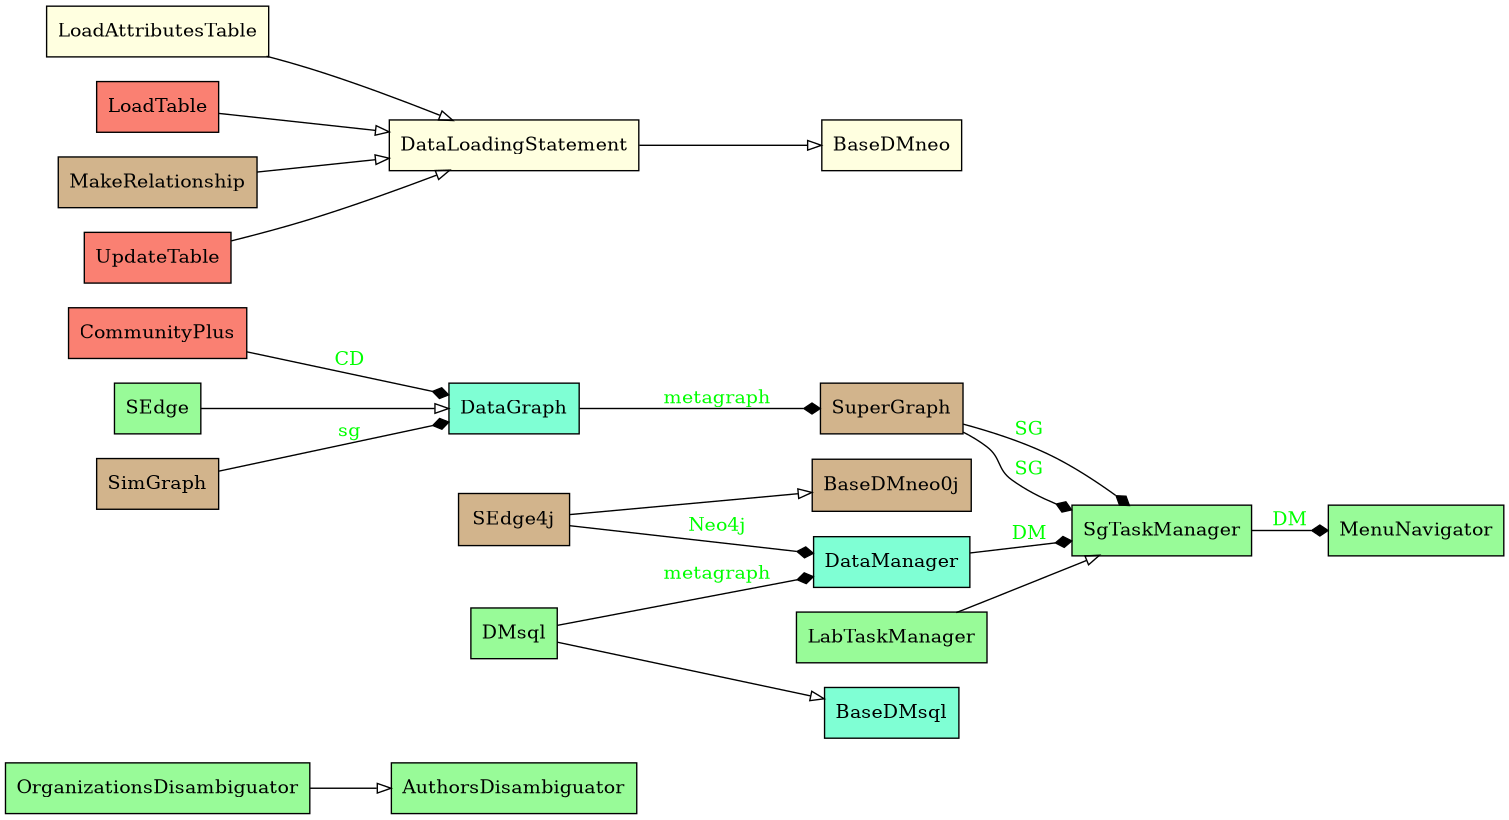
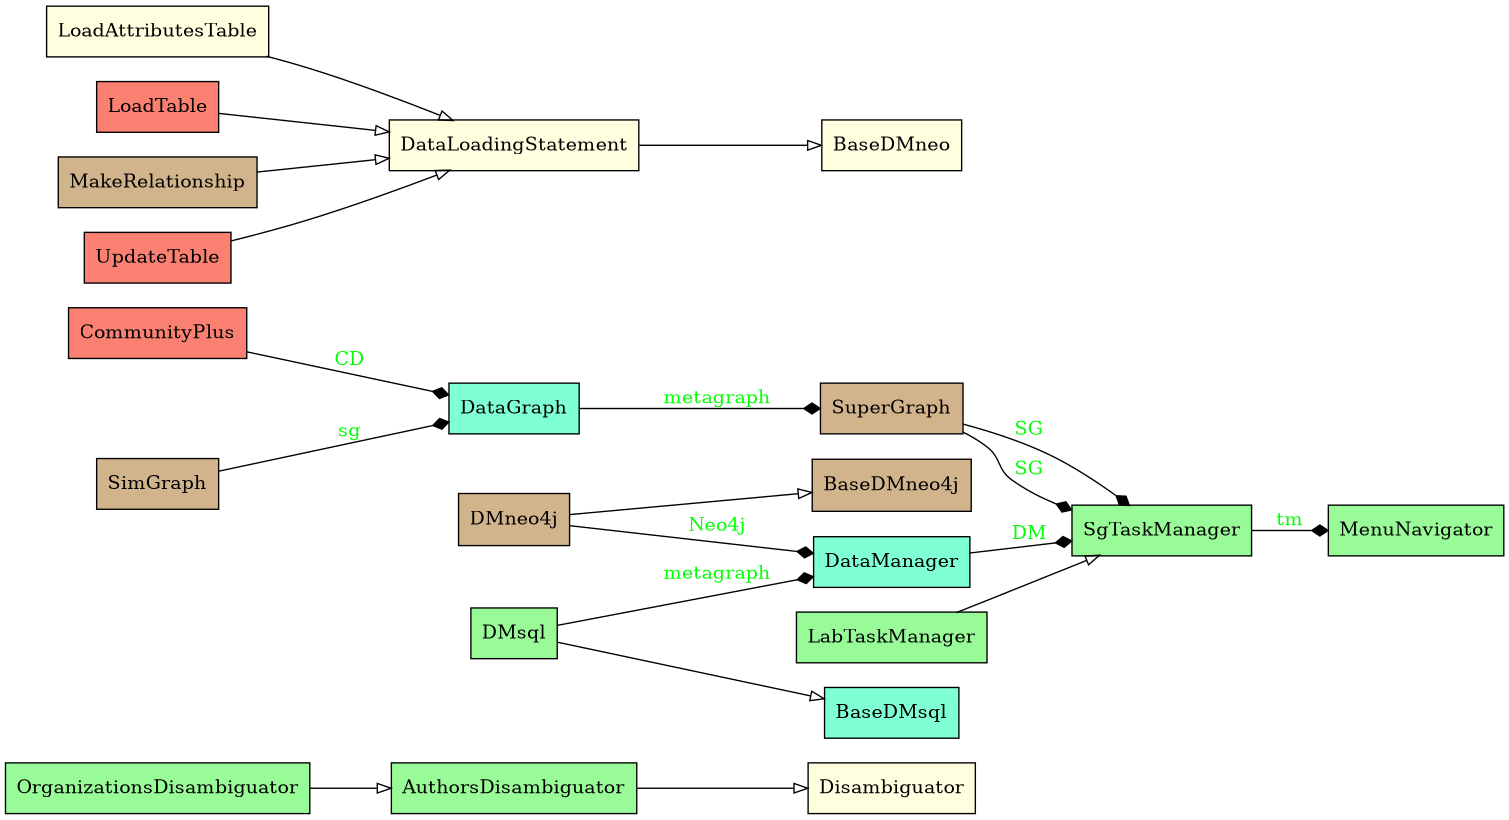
(158, 409) -> none
(892, 485) -> (892, 485)
(514, 520) -> (514, 520)
(1290, 520) -> (1290, 520)
none -> (892, 788)
